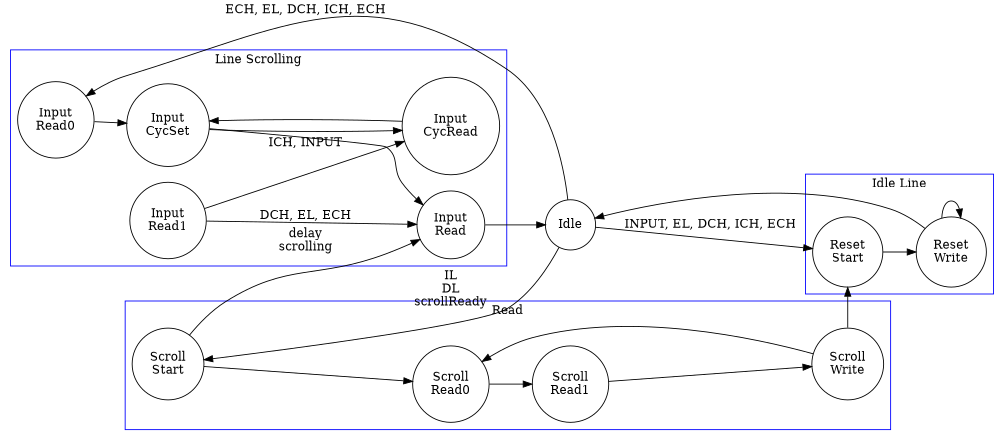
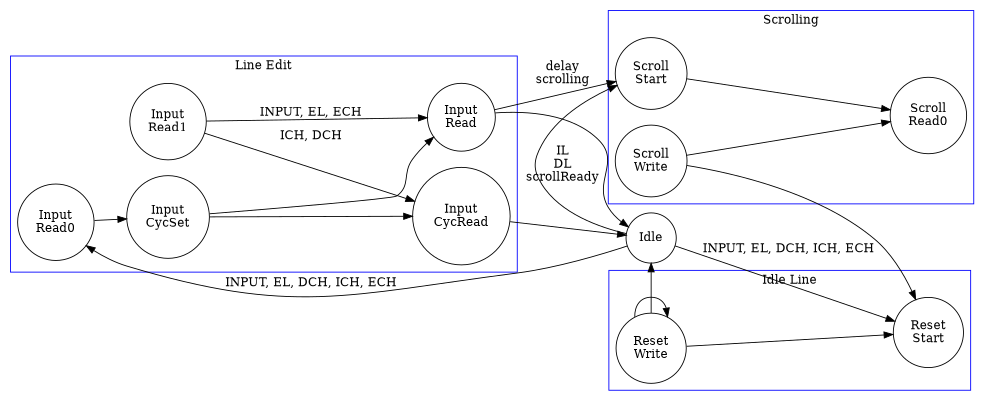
(306, 10) -> (311, 283)
(259, 60) -> (264, 66)
(310, 120) -> (564, 228)
(306, 143) -> (311, 136)
(306, 216) -> (311, 112)
(895, 252) -> (785, 341)
(293, 275) -> (551, 97)
(508, 311) -> (791, 21)
(570, 384) -> none
